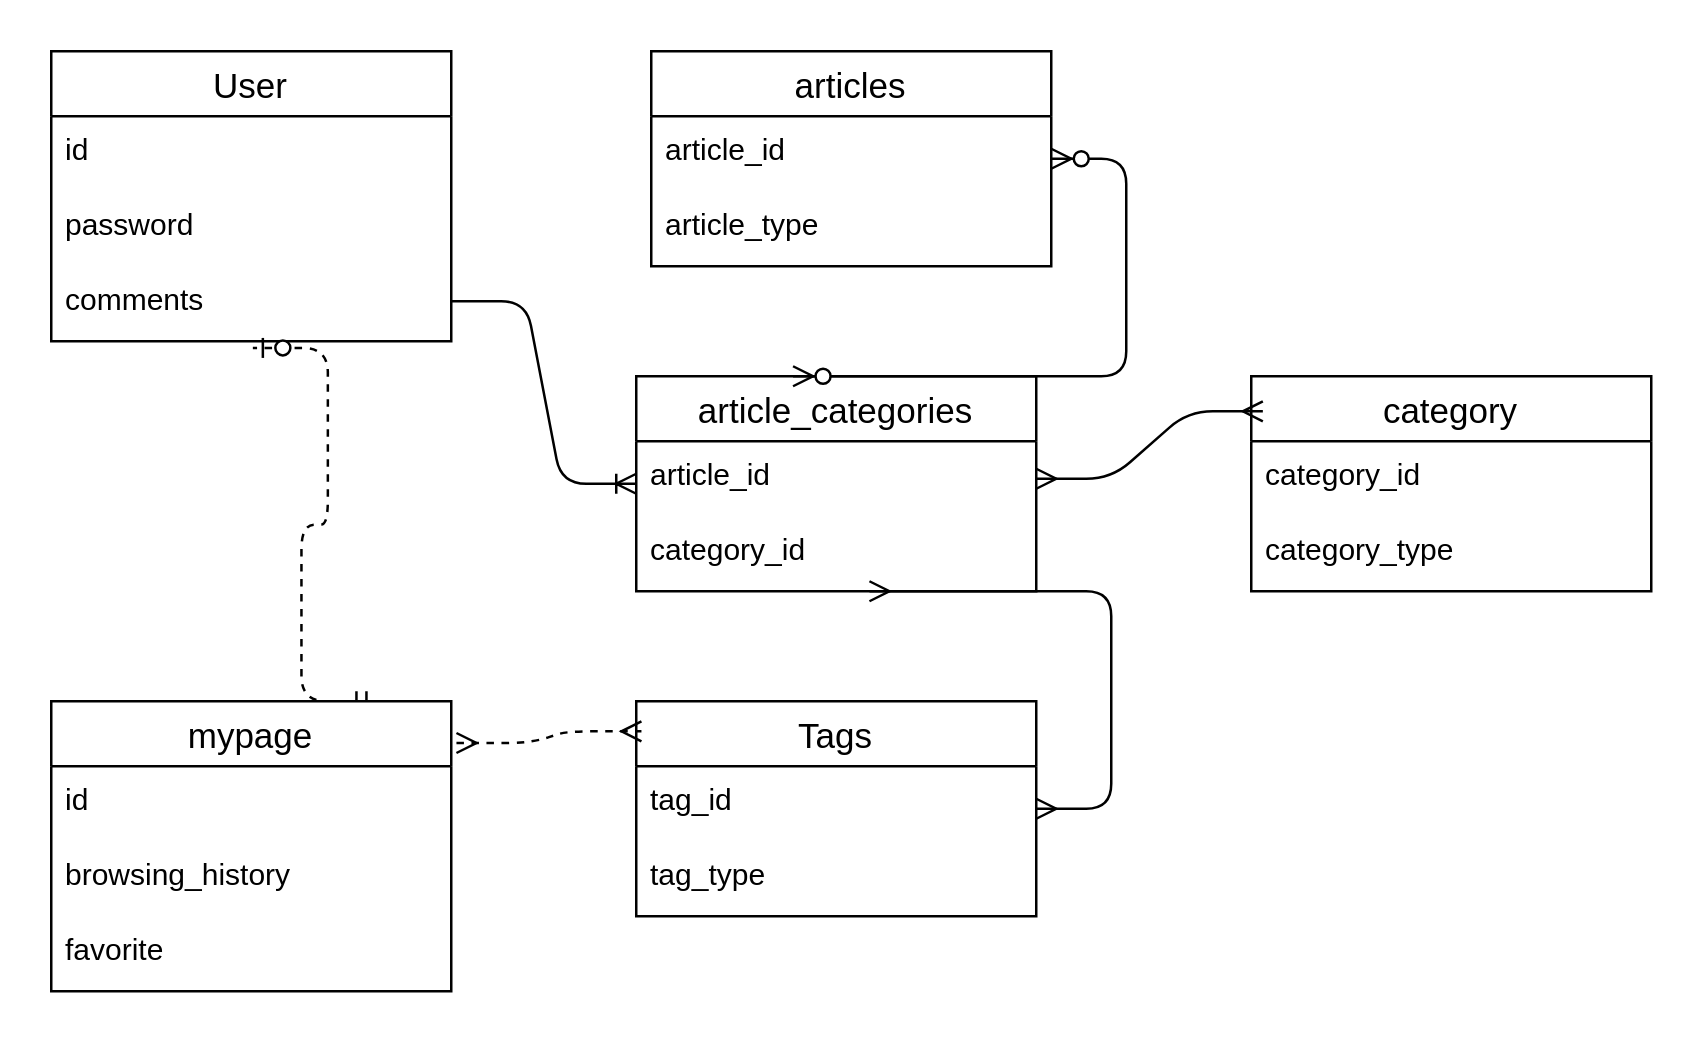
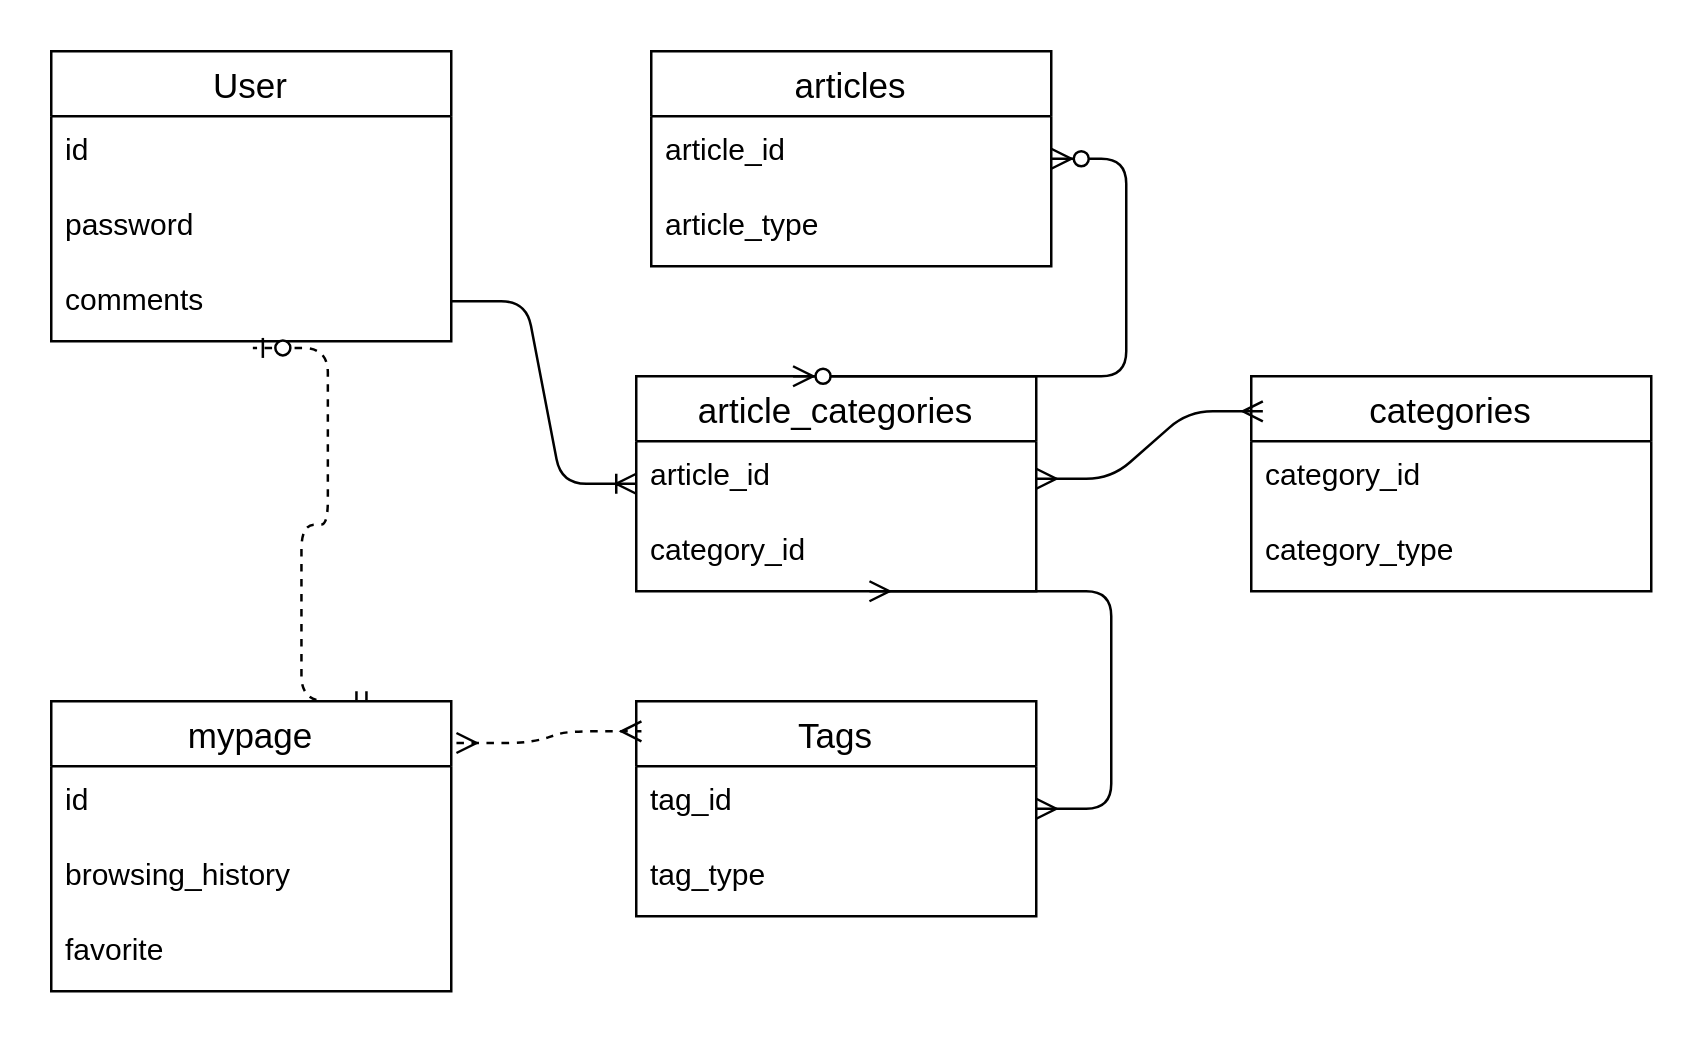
(1450, 411) -> (1450, 411)
